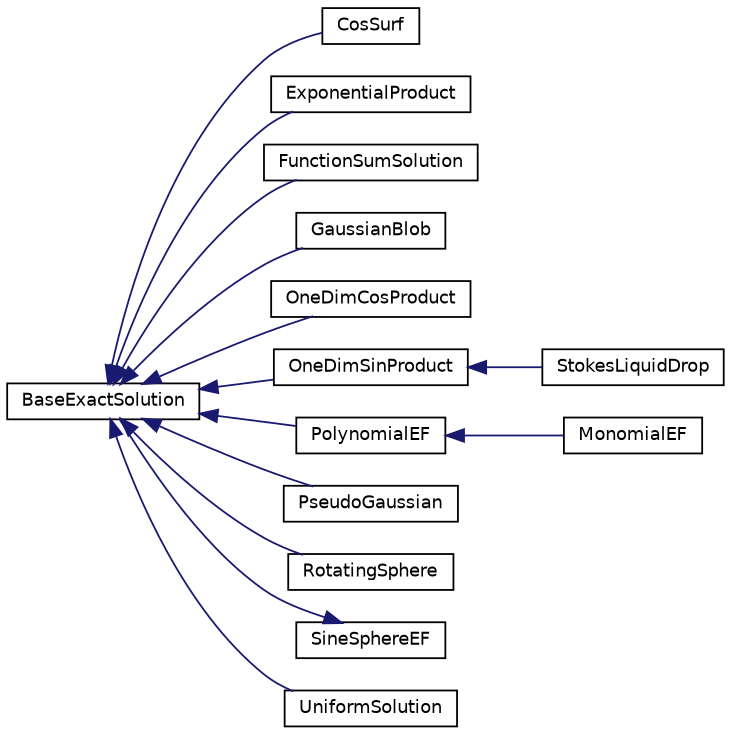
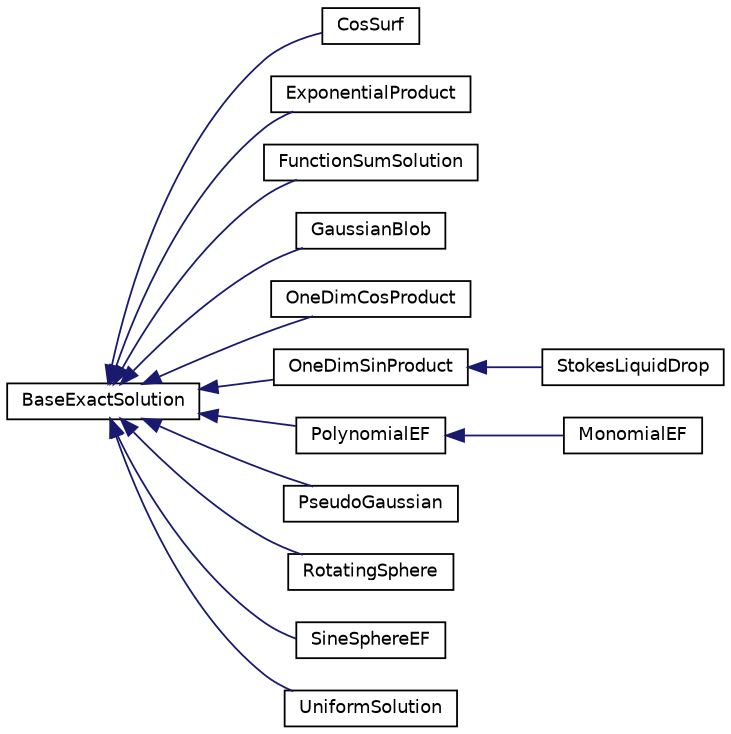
(205, 537) -> (191, 552)
